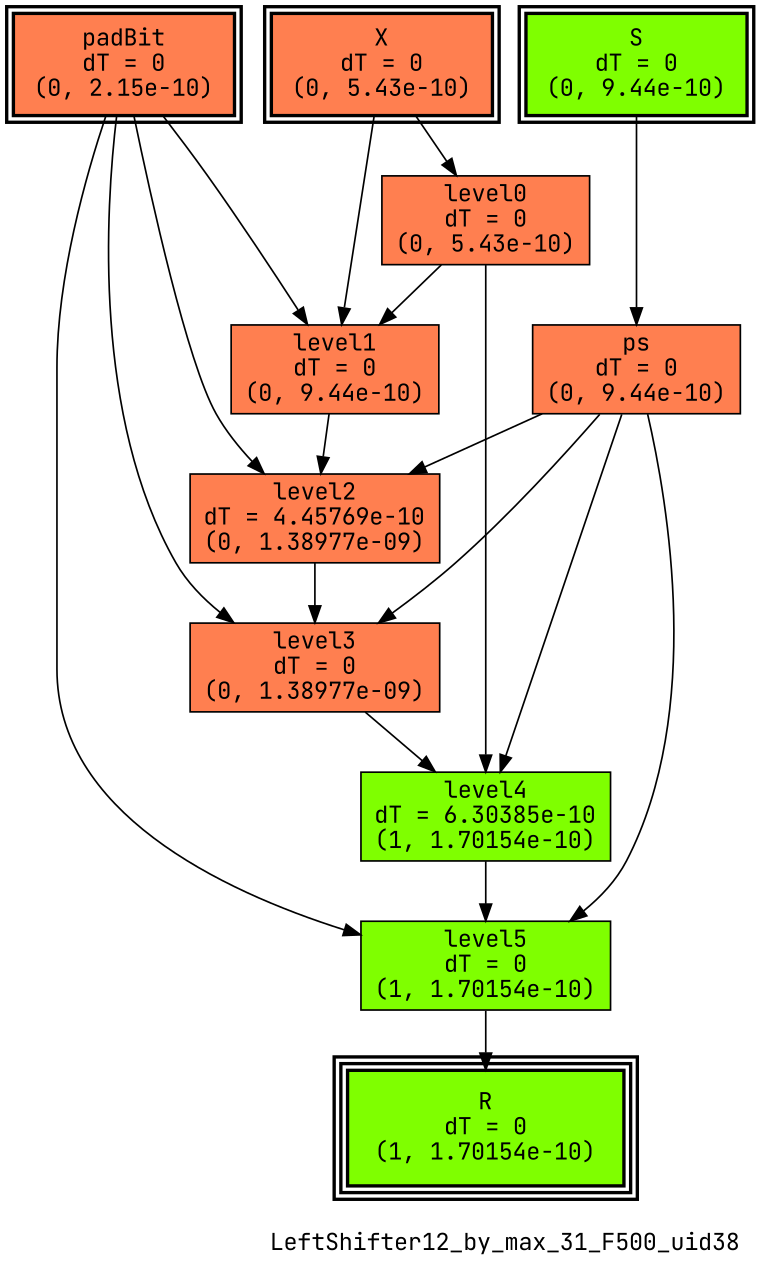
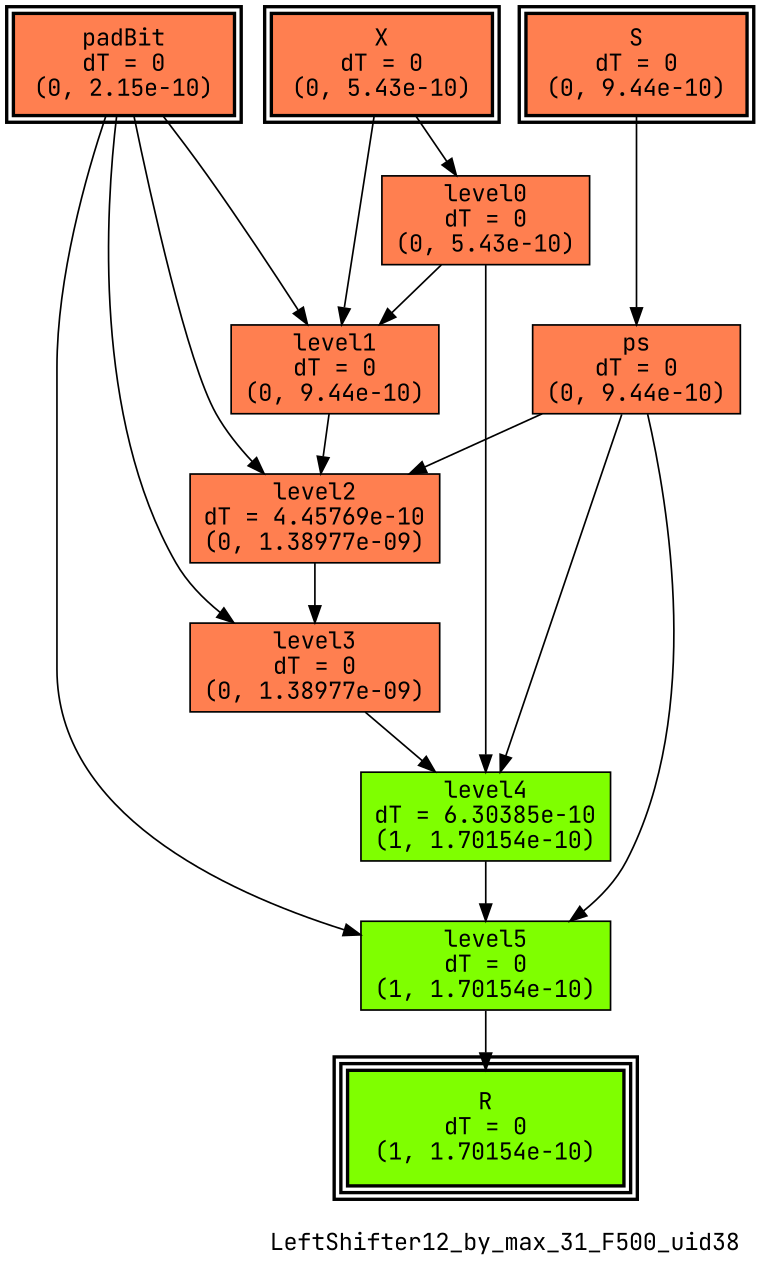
(636, 64) -> (636, 64)
(501, 520) -> none
